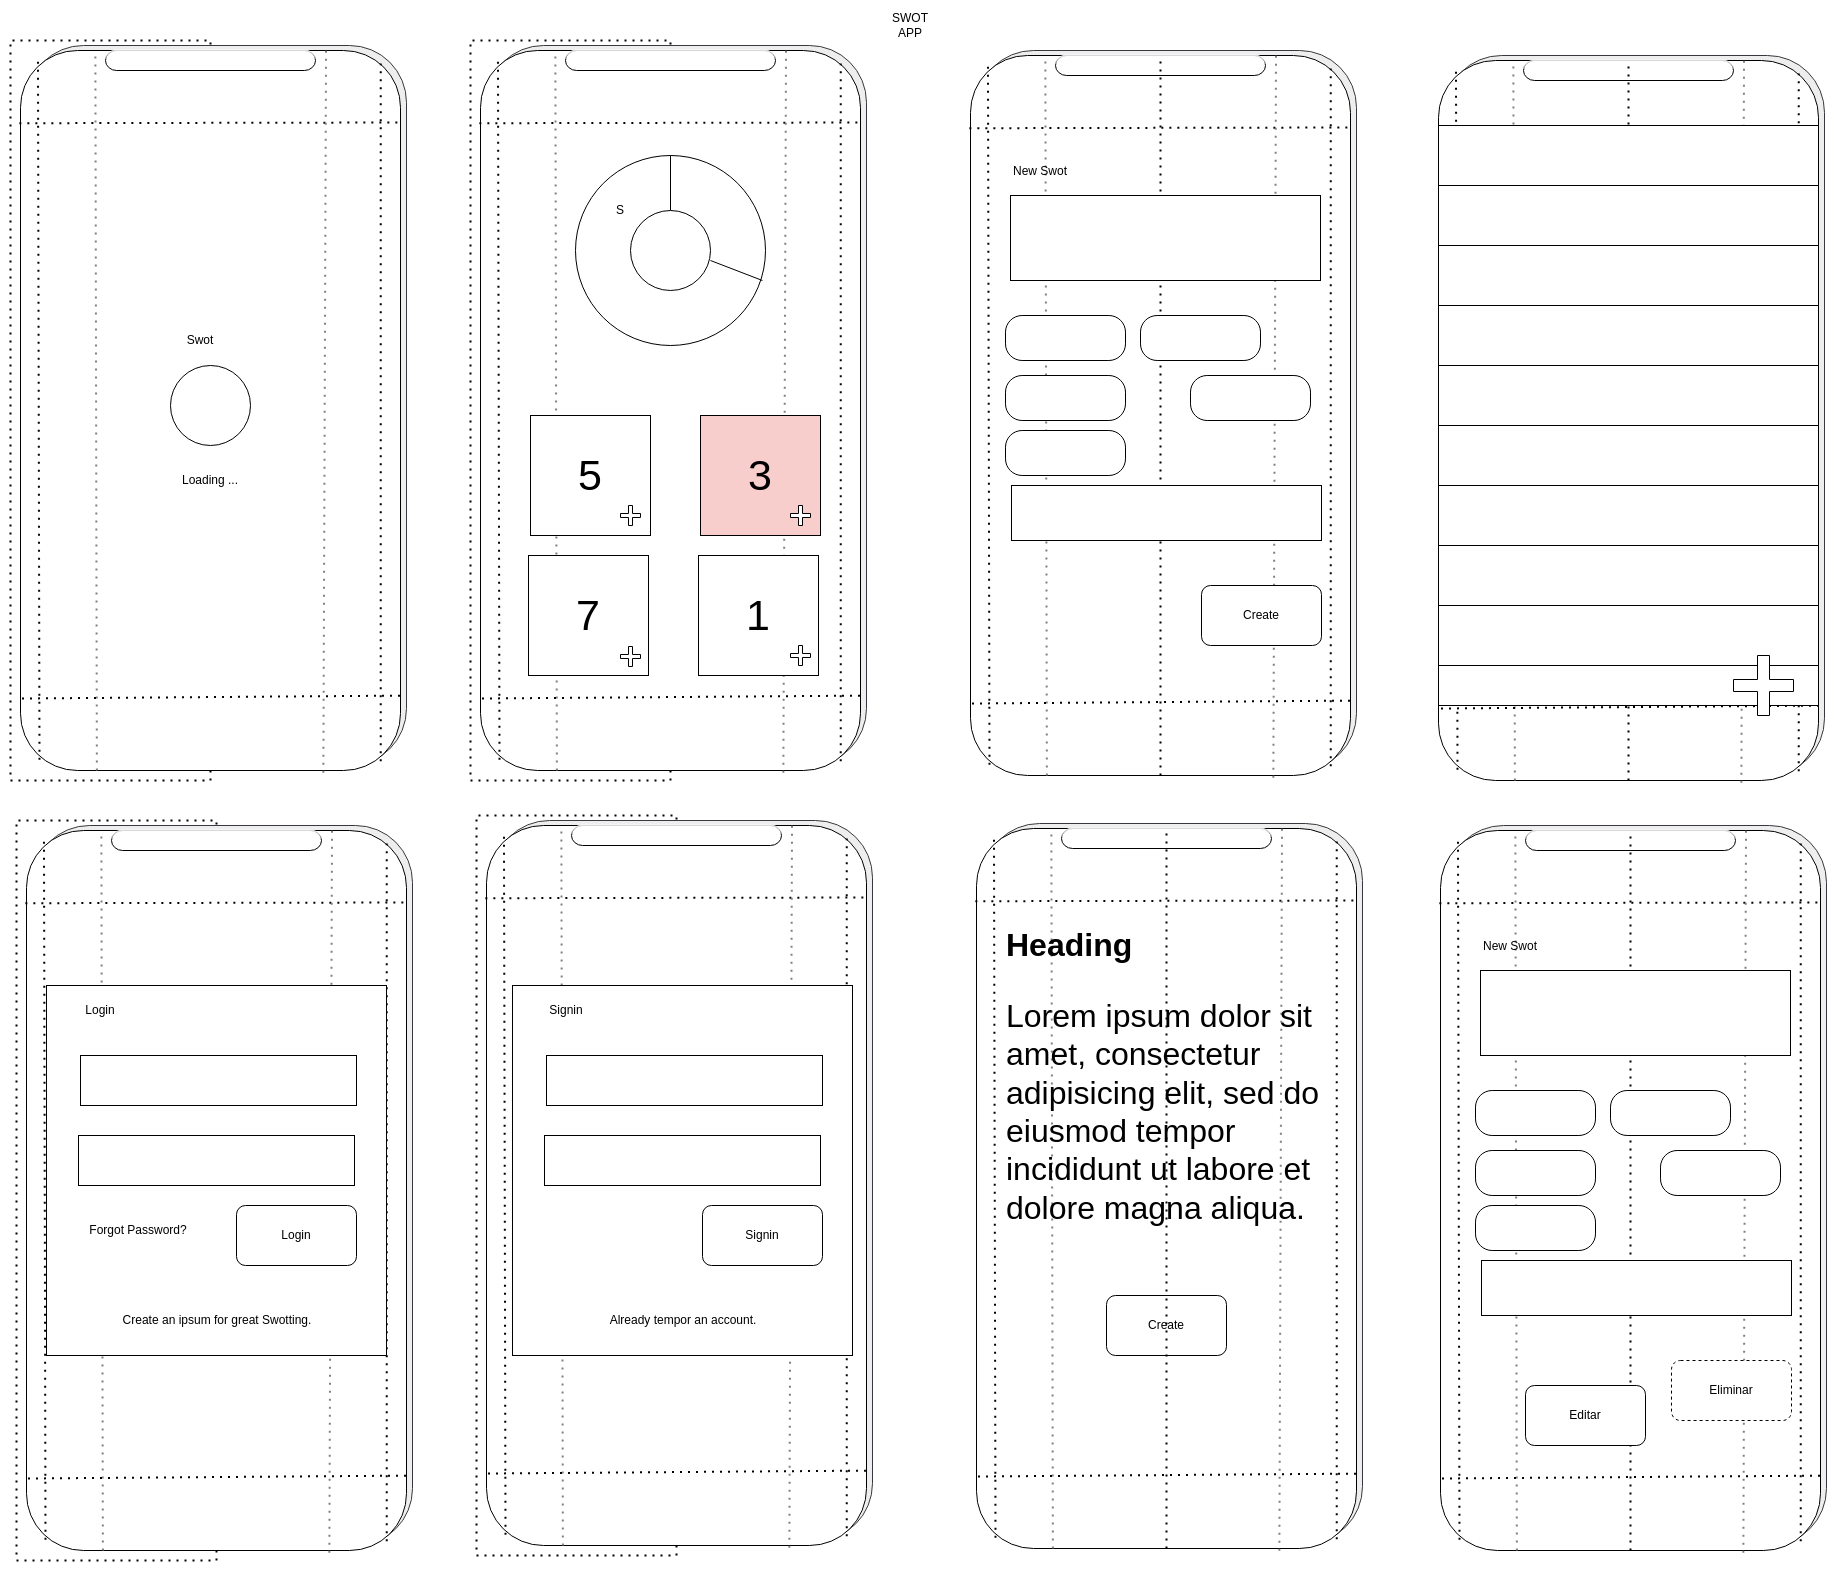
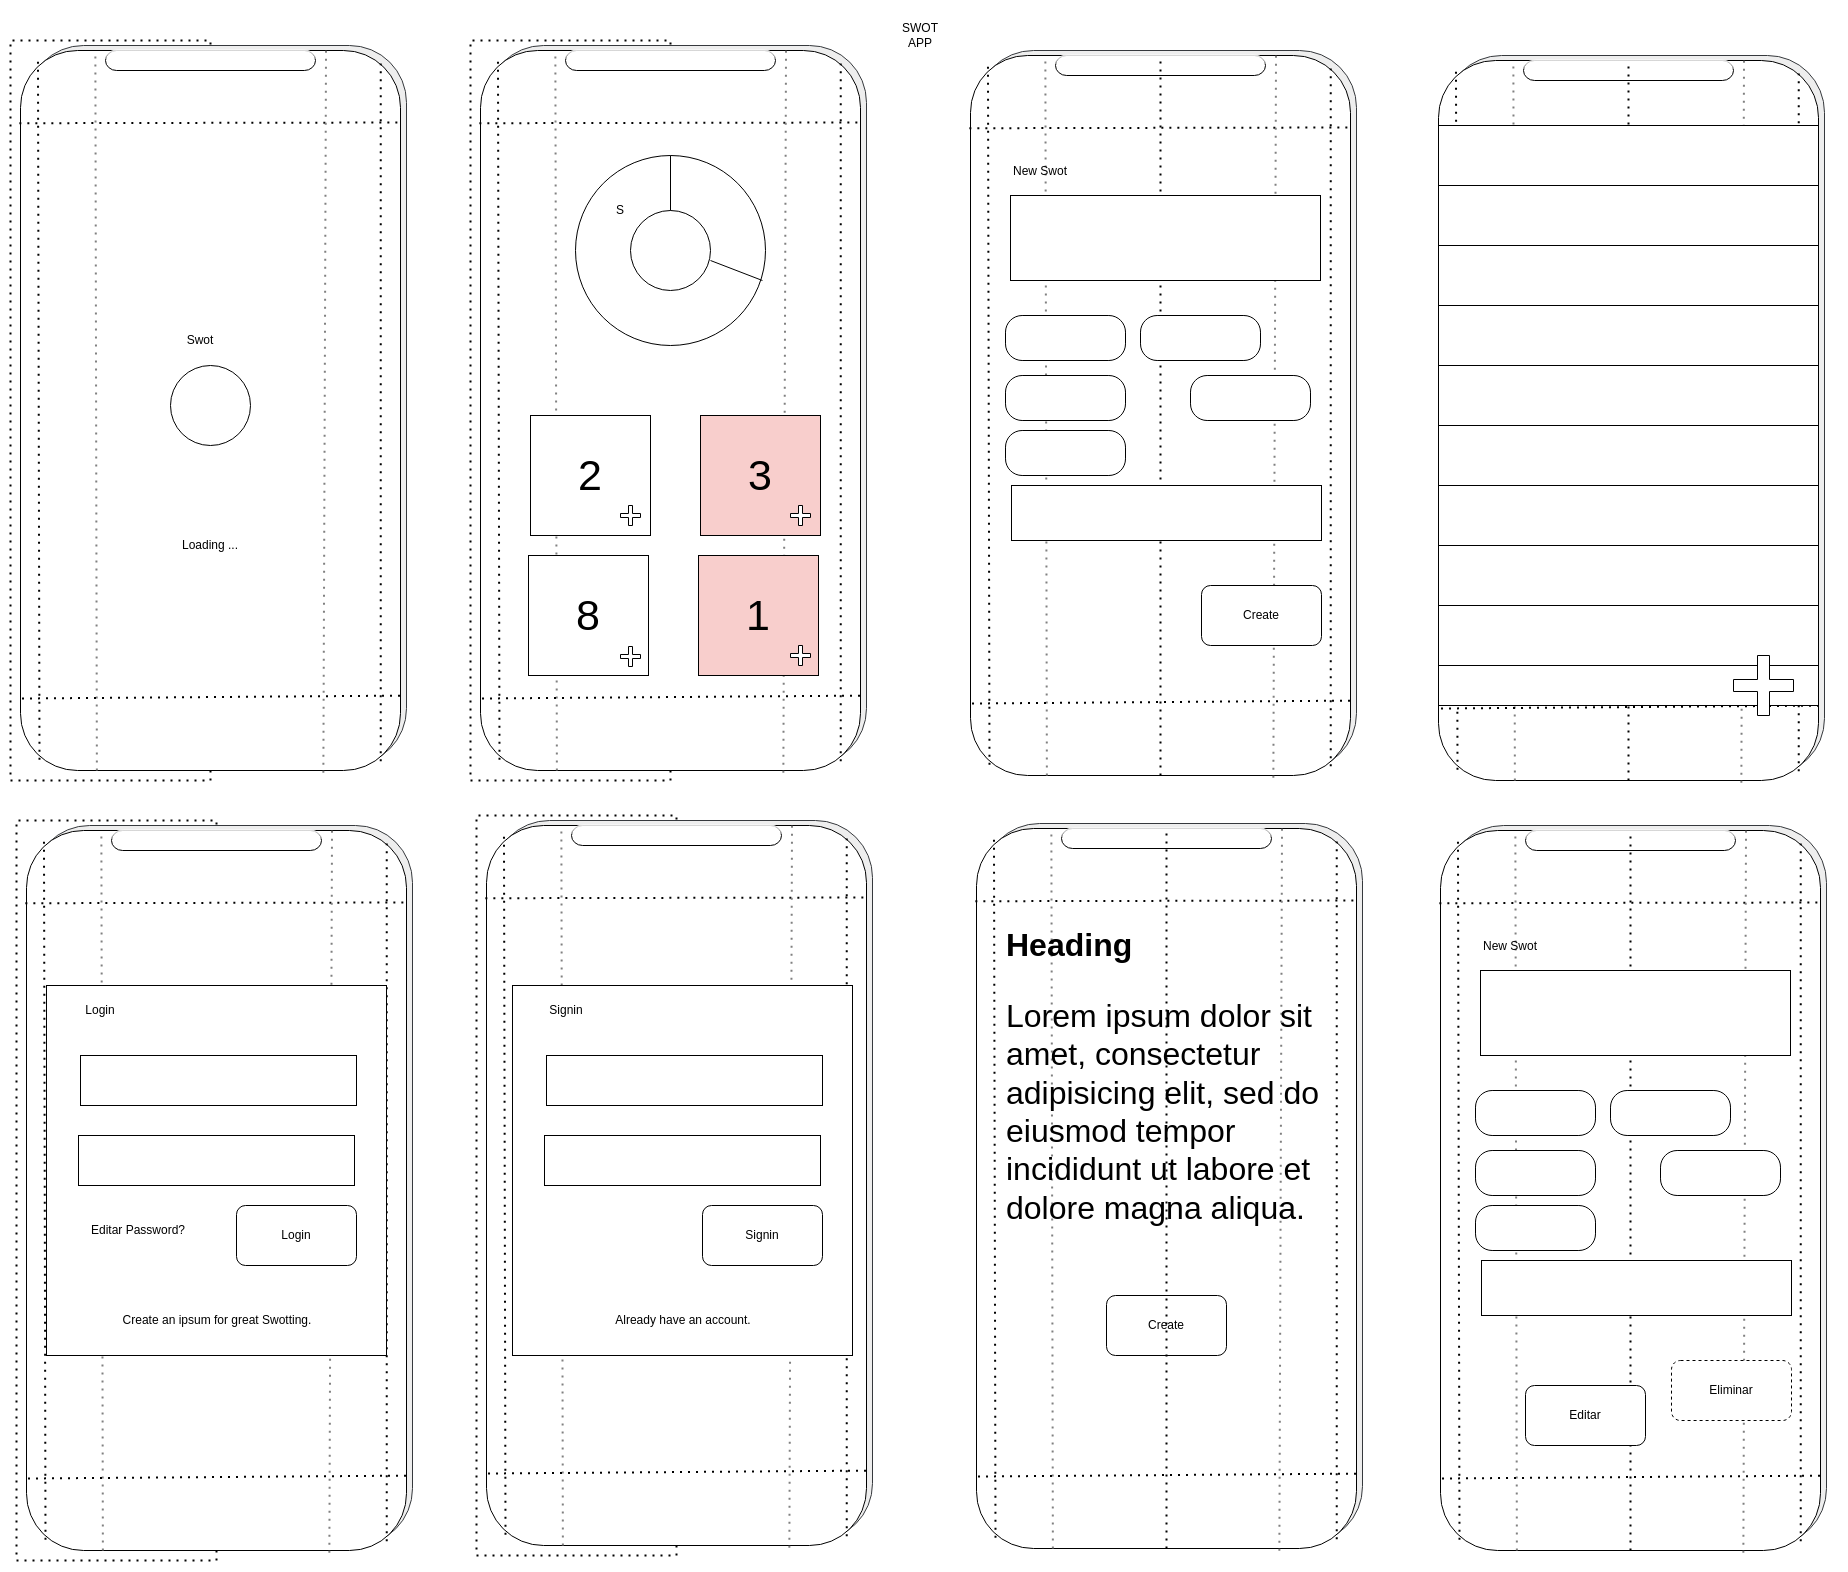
(911, 26) -> (921, 36)
(591, 476) -> (591, 476)
(211, 481) -> (211, 546)
(589, 616) -> (589, 616)
(759, 616) -> (759, 616)
(139, 1231) -> (139, 1231)
(684, 1321) -> (684, 1321)
